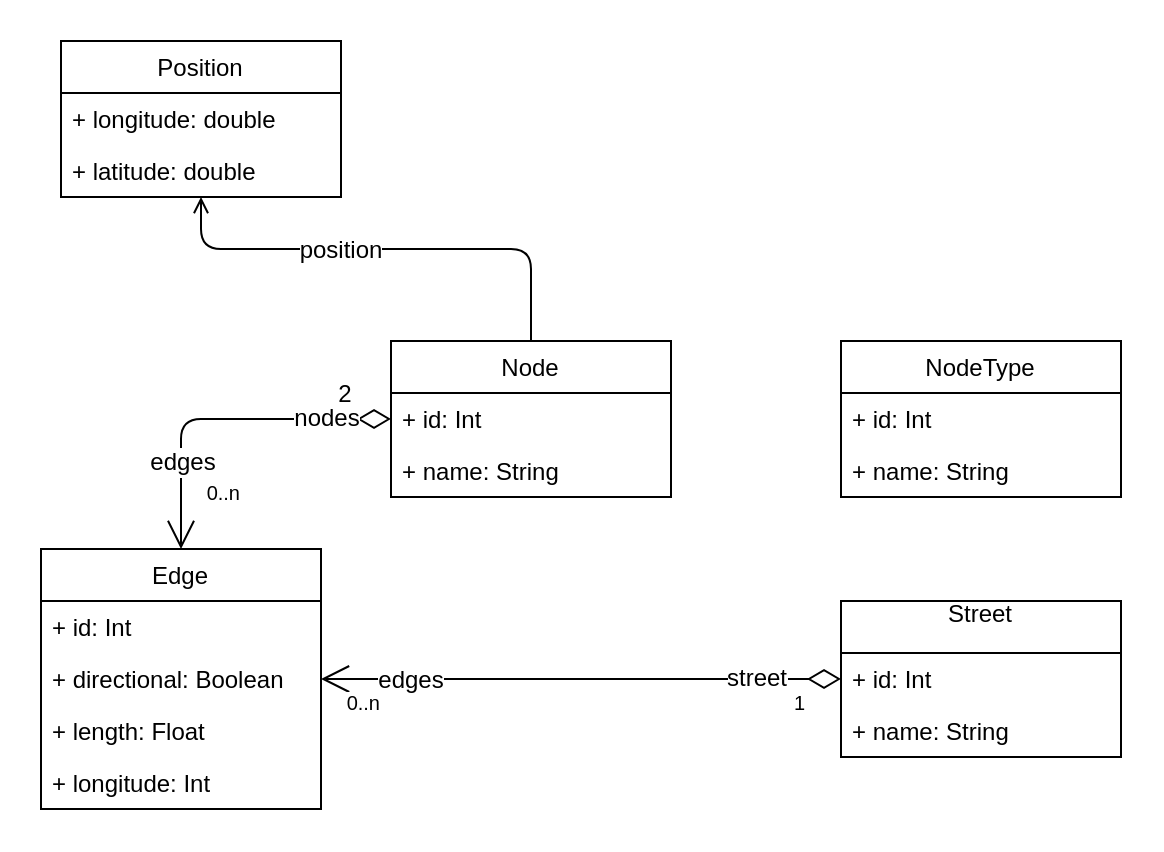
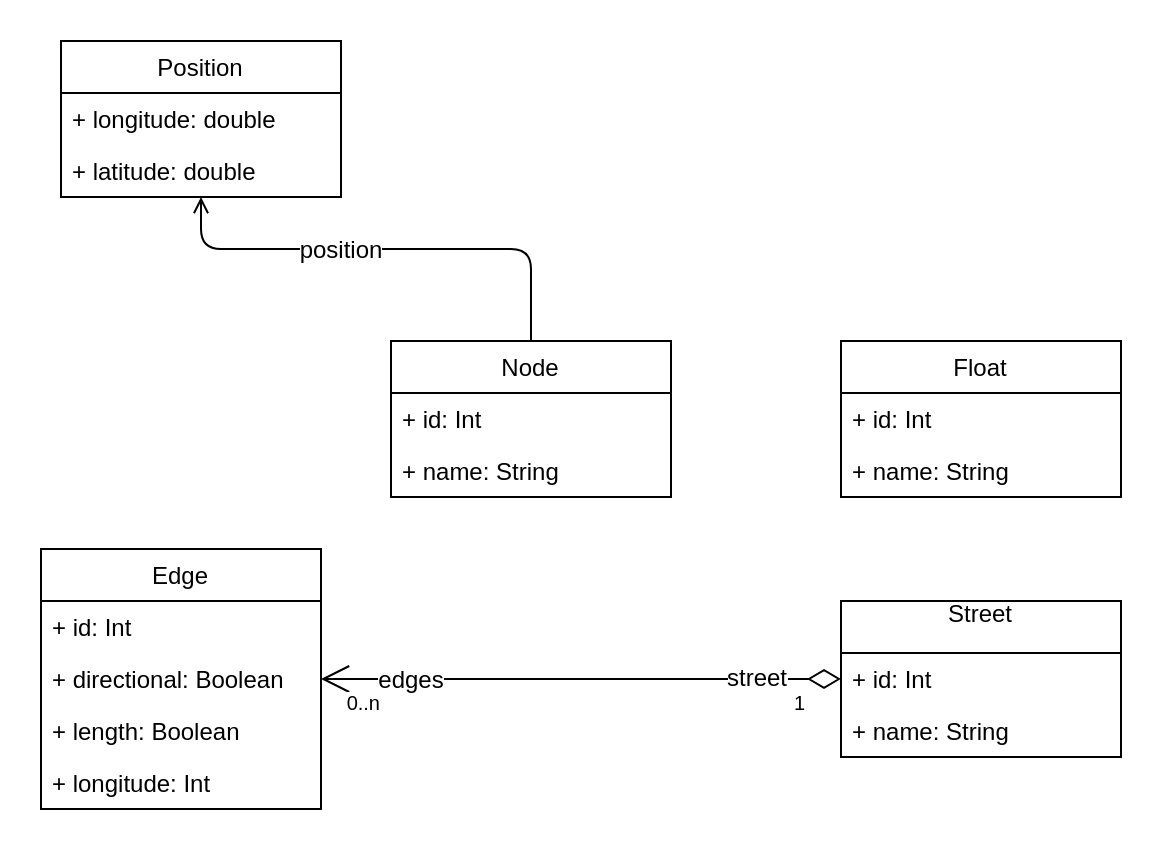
(980, 368) -> (980, 368)
(215, 419) -> none
(137, 732) -> (151, 732)
